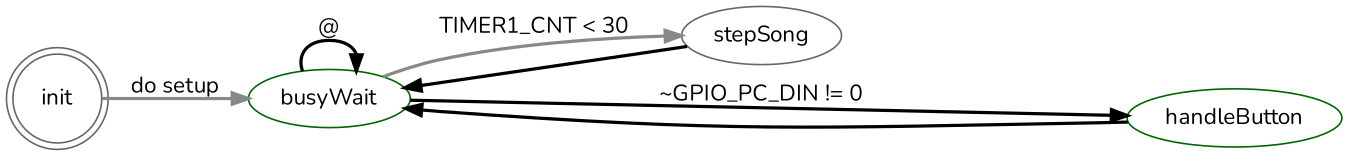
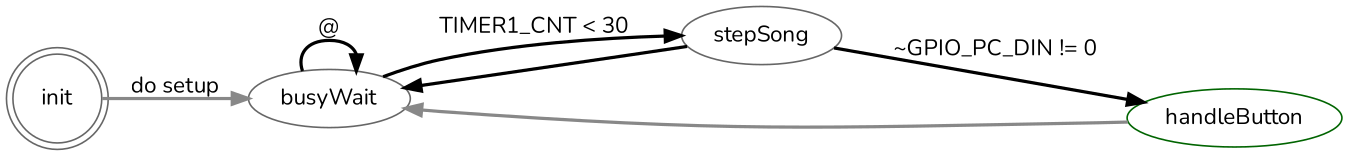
(522, 46) -> (522, 46)
(329, 99) -> (329, 99)
(761, 108) -> (981, 74)
(775, 127) -> (775, 127)
